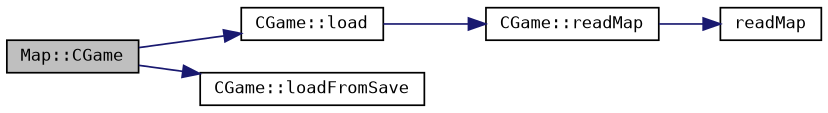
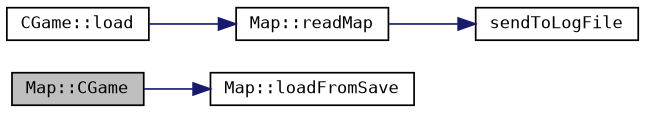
(572, 24) -> (312, 24)
(771, 24) -> (557, 24)
(181, 42) -> none
(312, 89) -> (312, 89)
